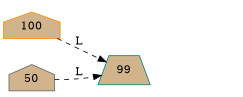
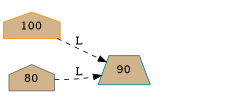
(124, 70) -> (124, 70)
(32, 79) -> (32, 79)
